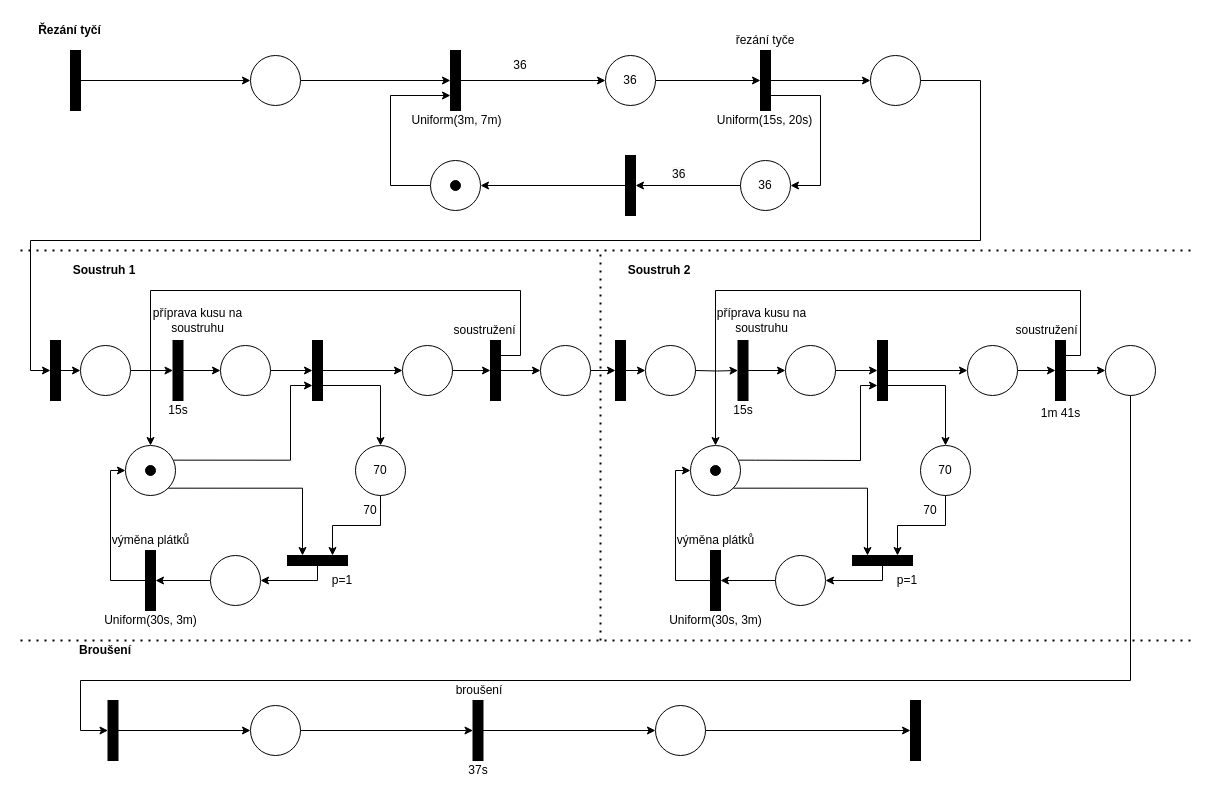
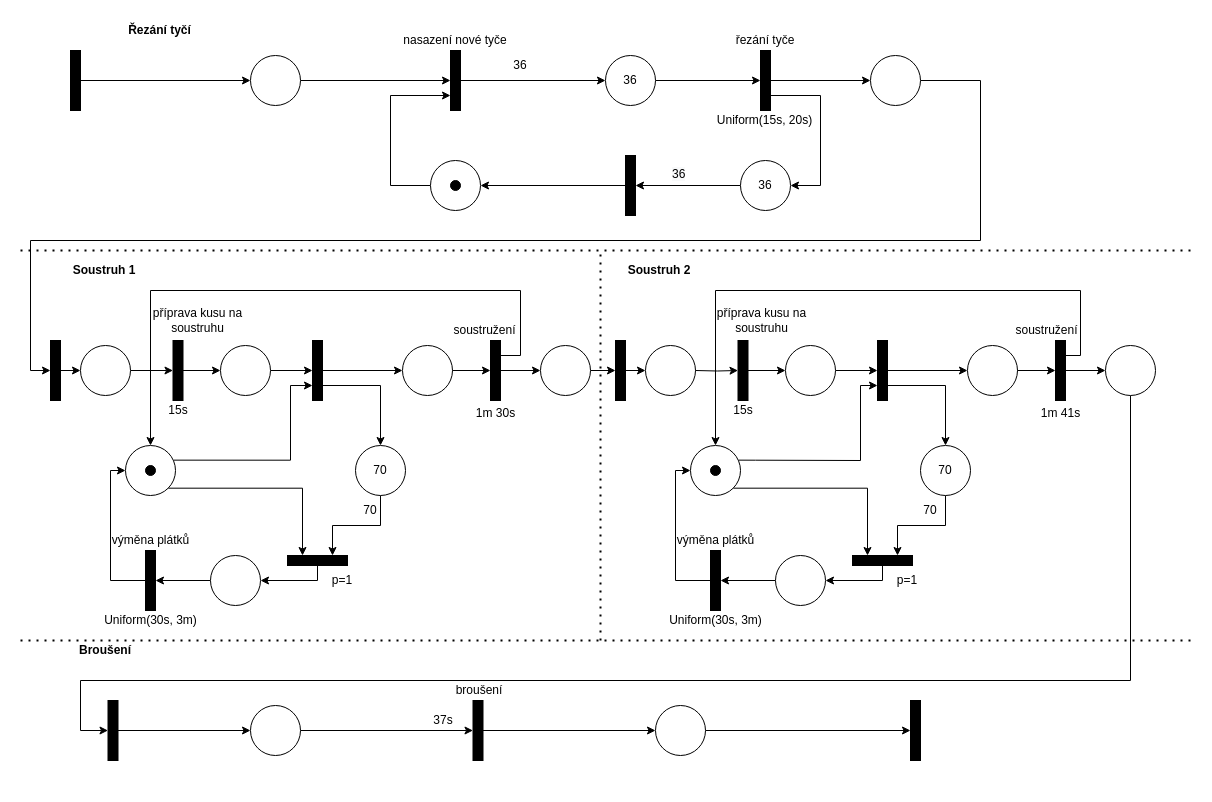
(69, 31) -> (159, 31)
none -> (456, 41)
(457, 121) -> none
none -> (496, 414)
(478, 771) -> (443, 721)
